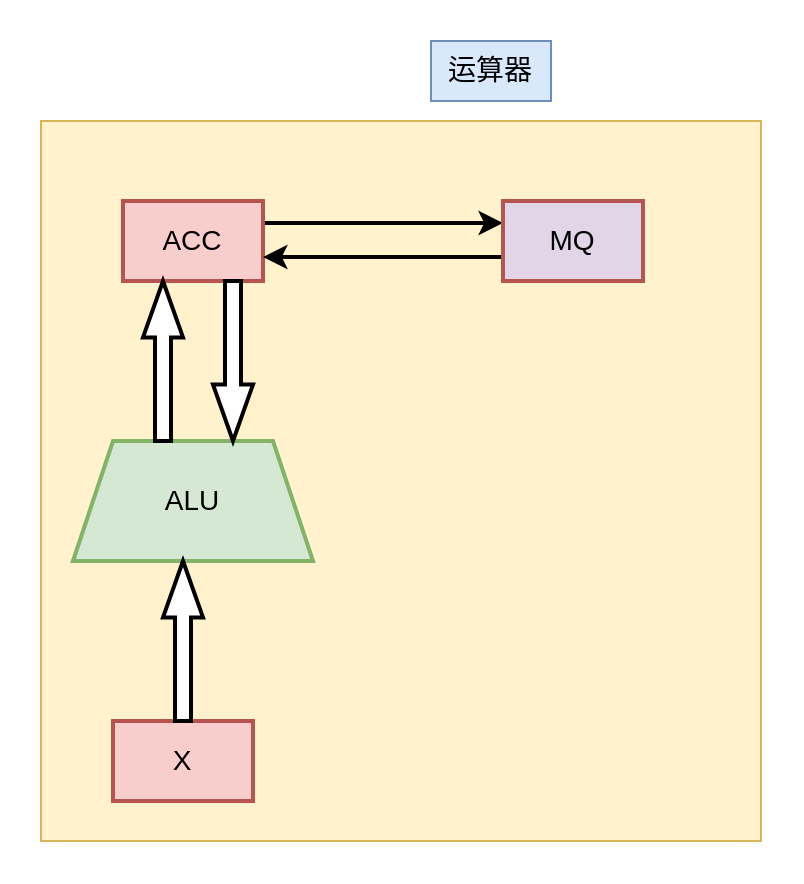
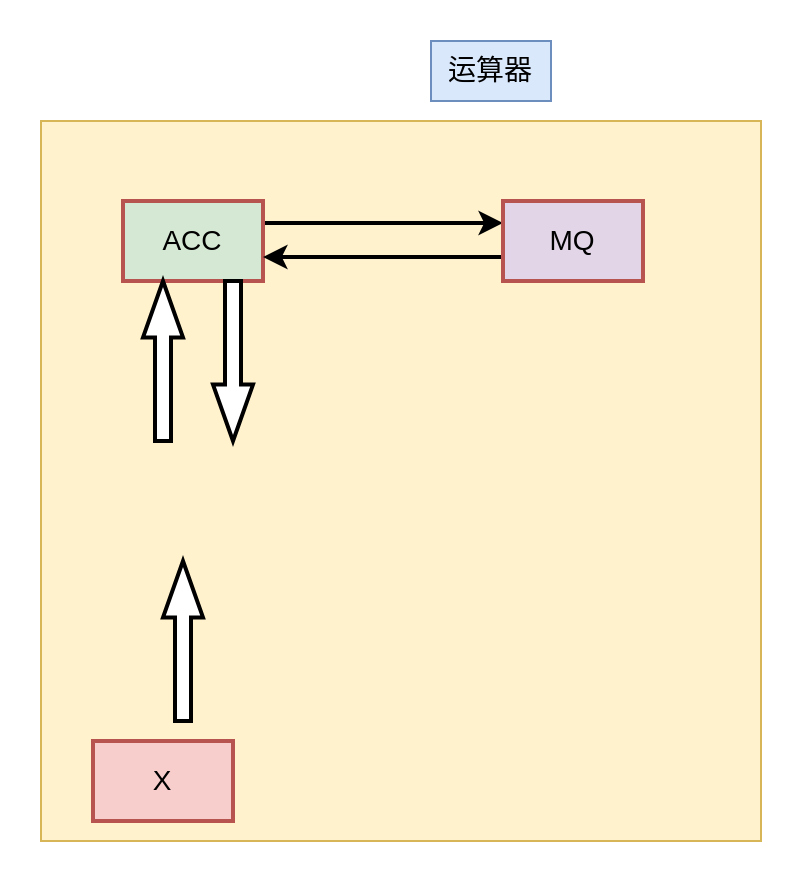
(193, 241) -> (193, 241)
(193, 501) -> none
(183, 761) -> (163, 781)
